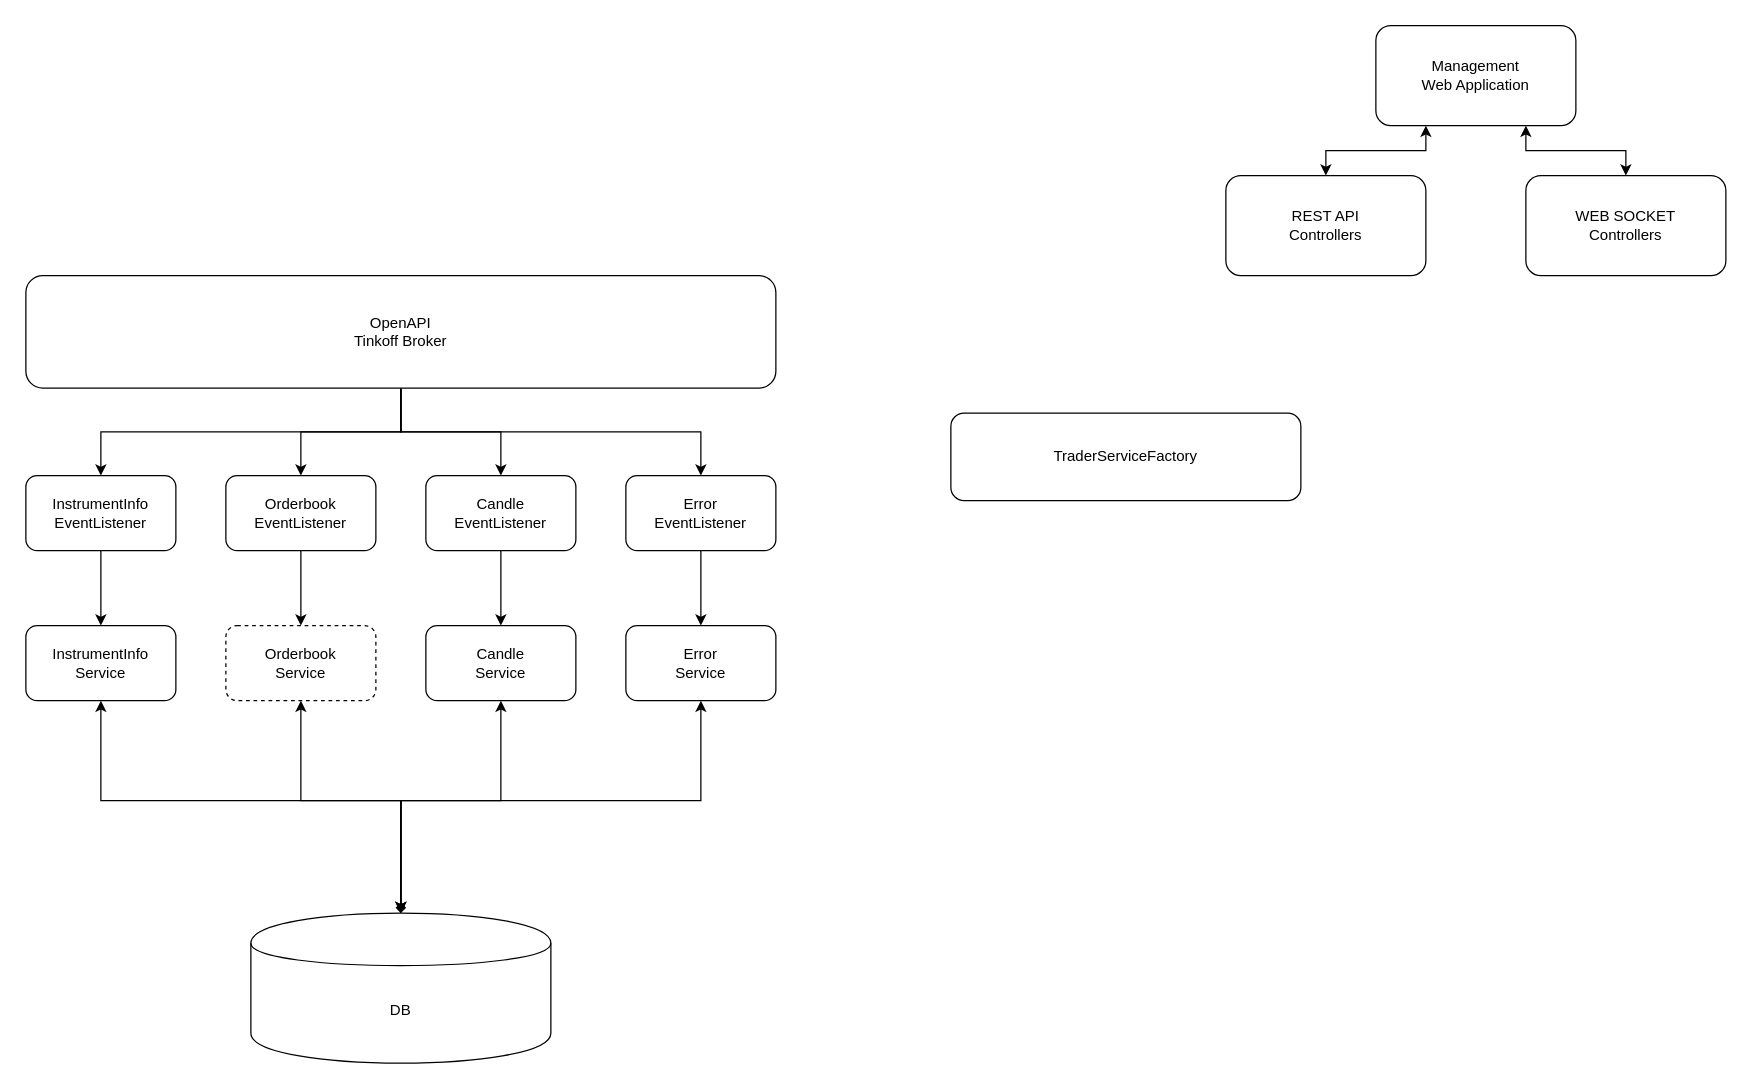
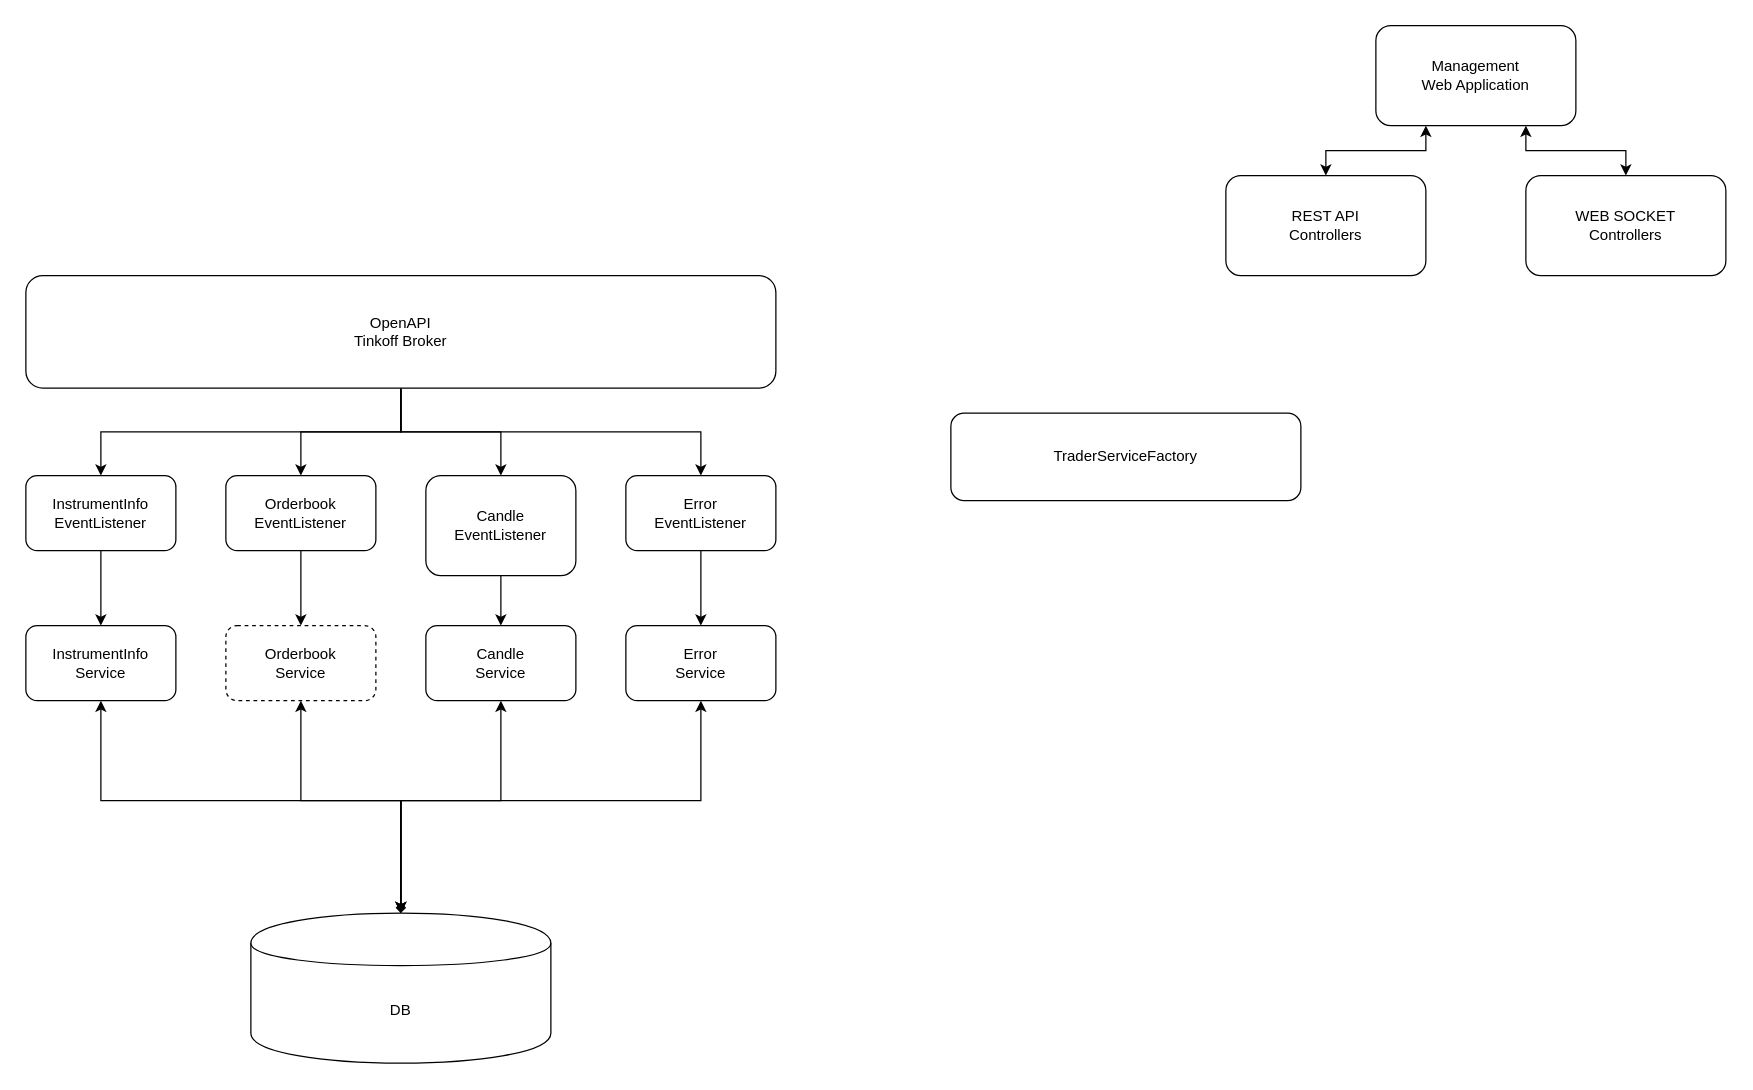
(501, 513) -> (501, 526)
